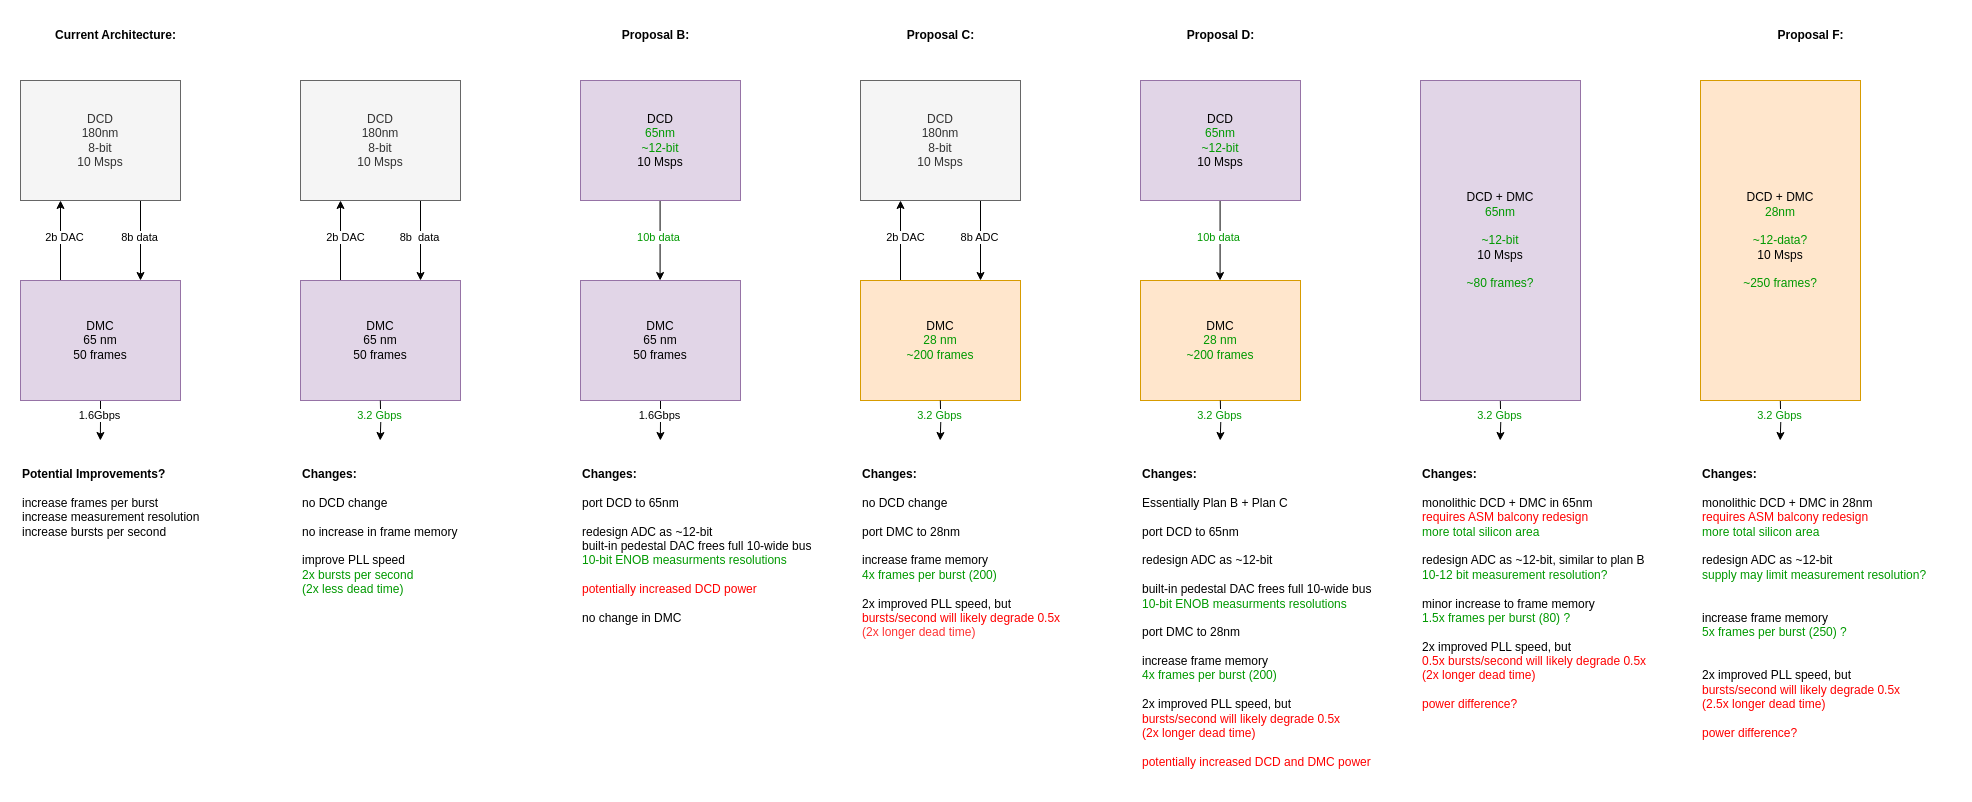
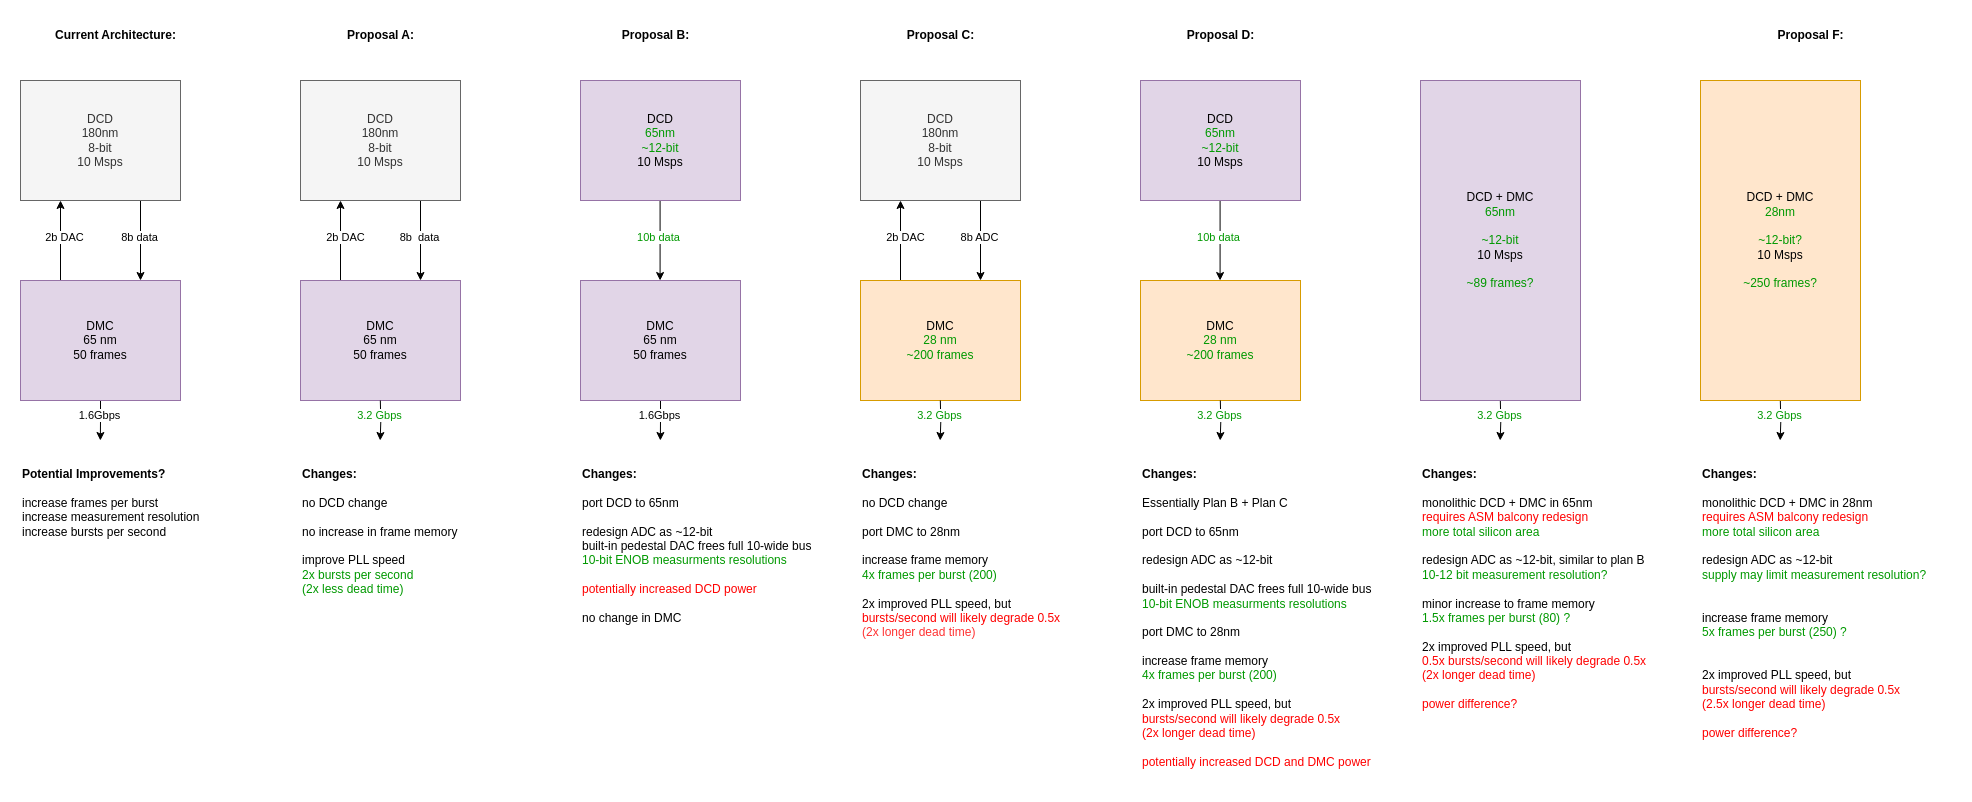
none -> (381, 36)
(1501, 241) -> (1501, 241)
(1781, 241) -> (1781, 241)
